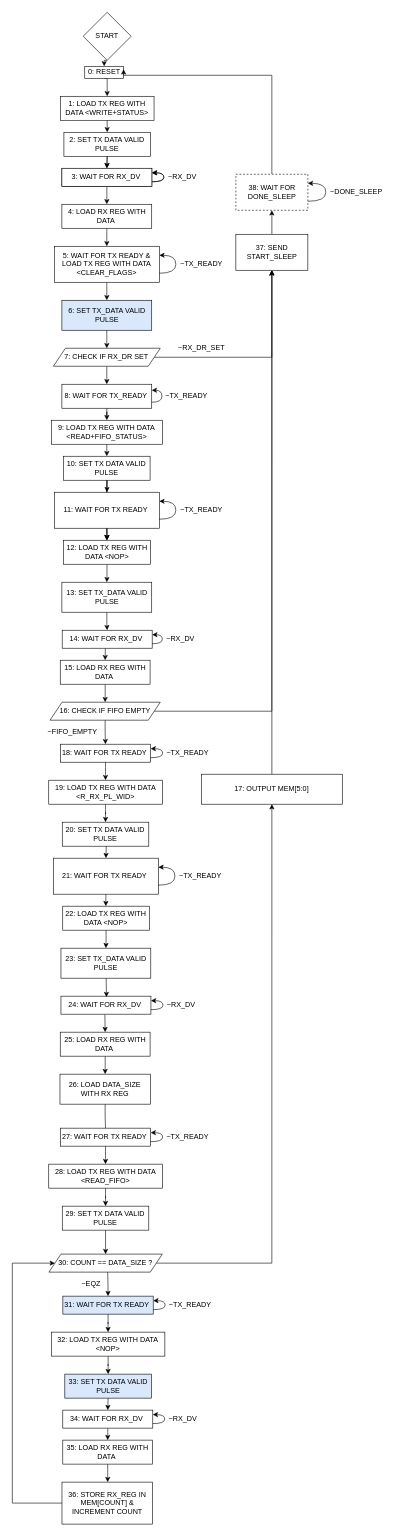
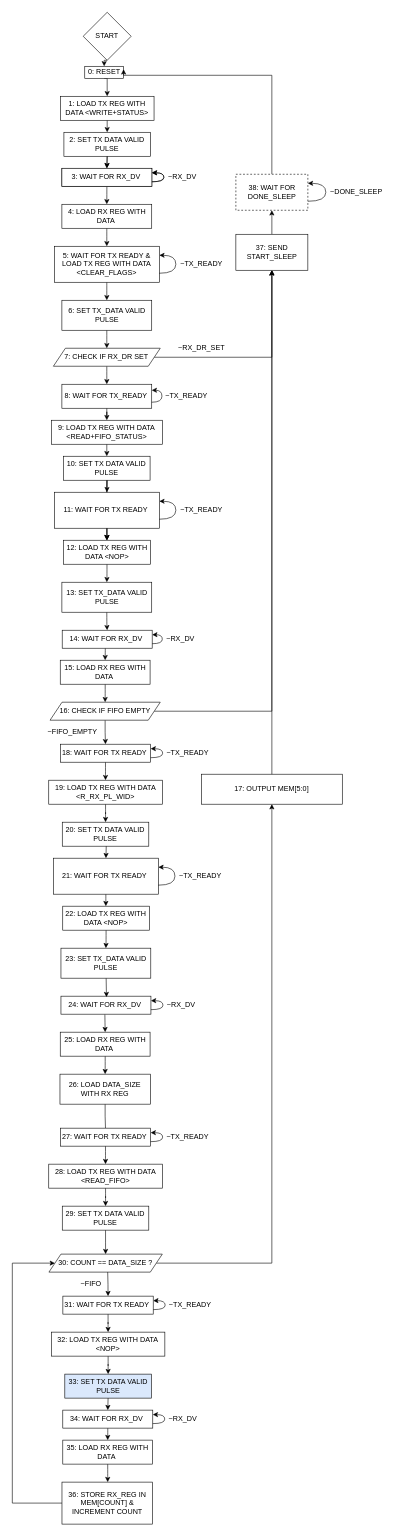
(107, 315) -> (107, 315)
(91, 1284) -> (91, 1284)
(108, 1305) -> (108, 1305)
